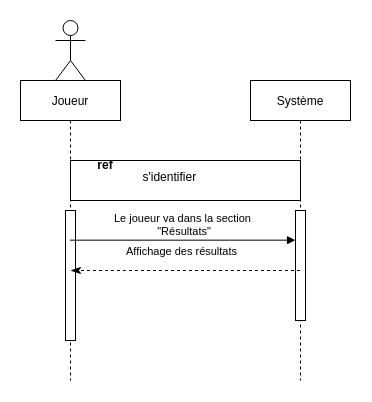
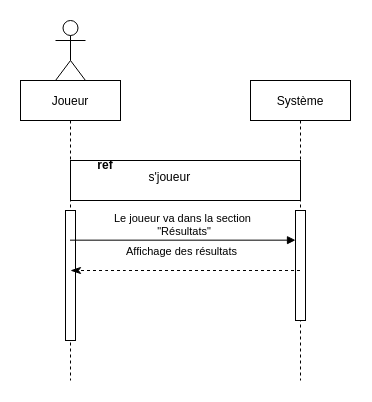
(169, 177) -> (169, 177)
